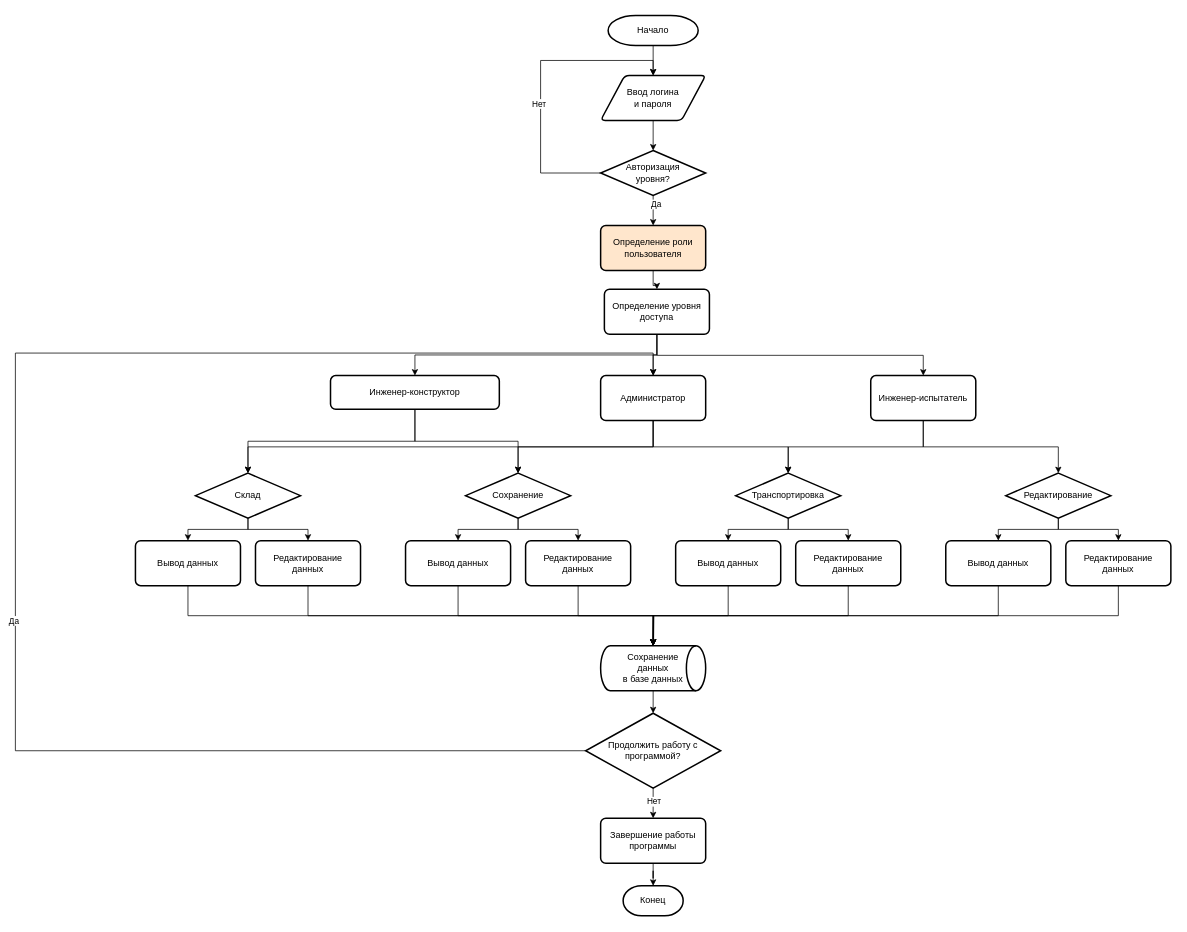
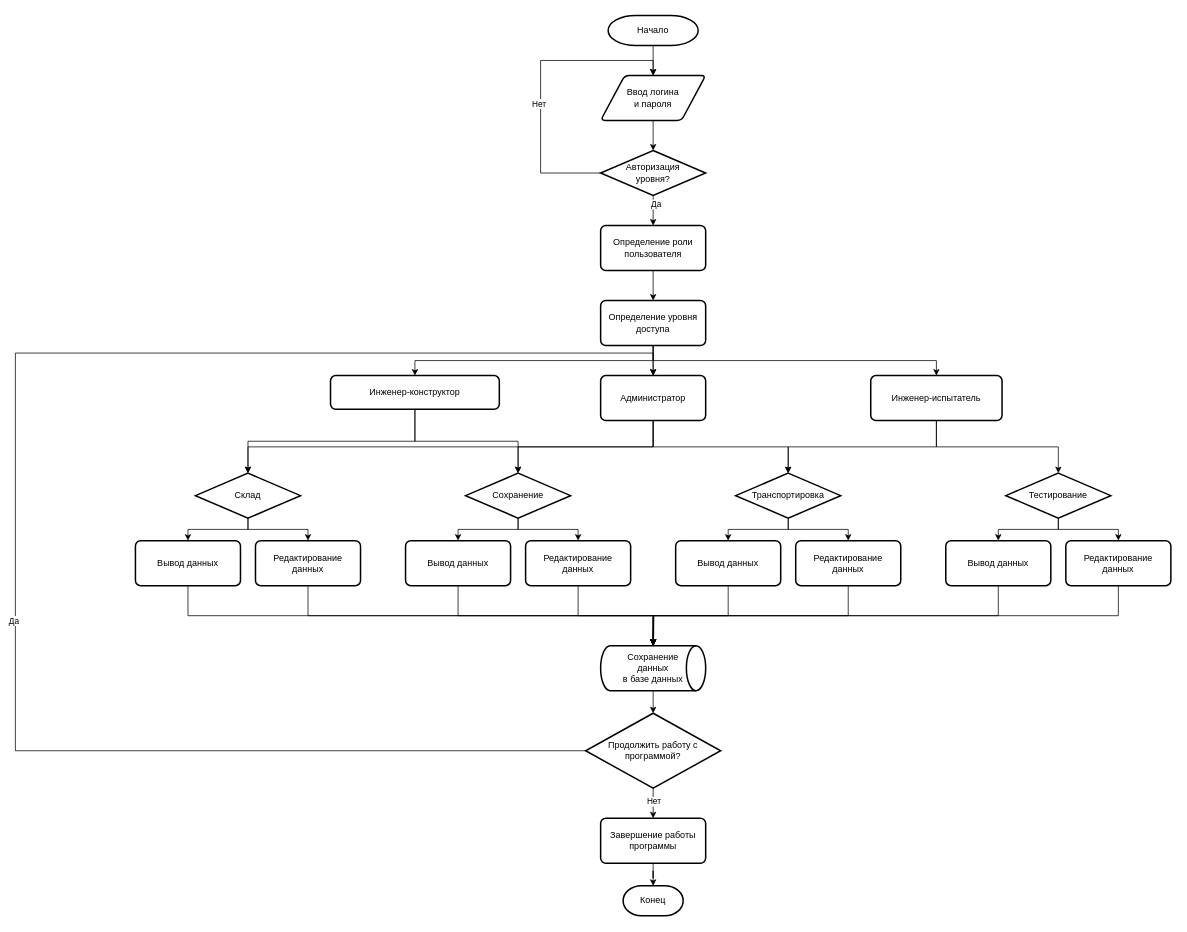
(653, 248) -> (653, 248)
(657, 312) -> (653, 323)
(923, 398) -> (936, 398)
(1058, 495) -> (1058, 495)
